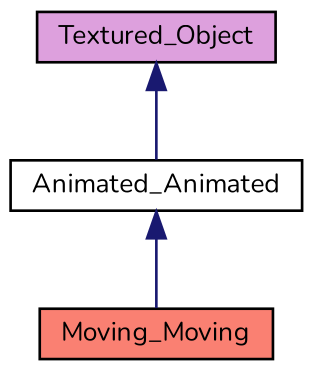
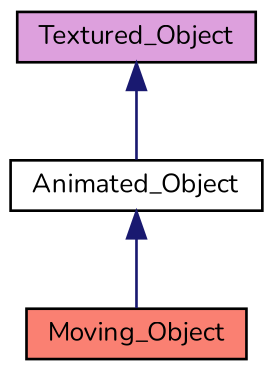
(156, 186) -> (136, 186)
(156, 334) -> (136, 334)
